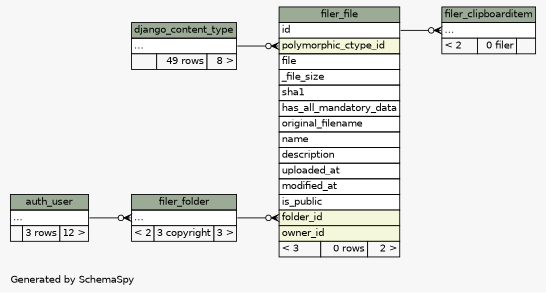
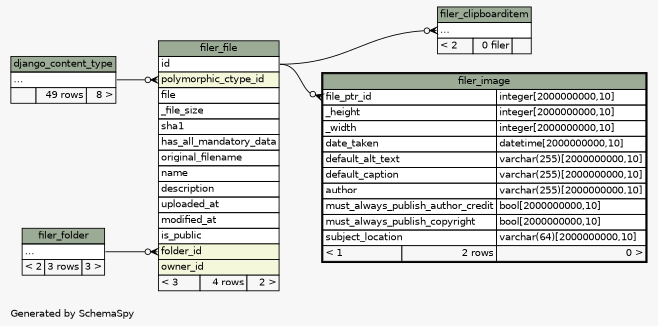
none -> (484, 168)
(49, 218) -> none
(184, 233) -> (63, 267)
(349, 249) -> (228, 283)
